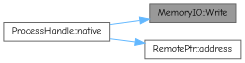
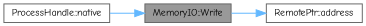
(122, 40) -> (244, 13)
